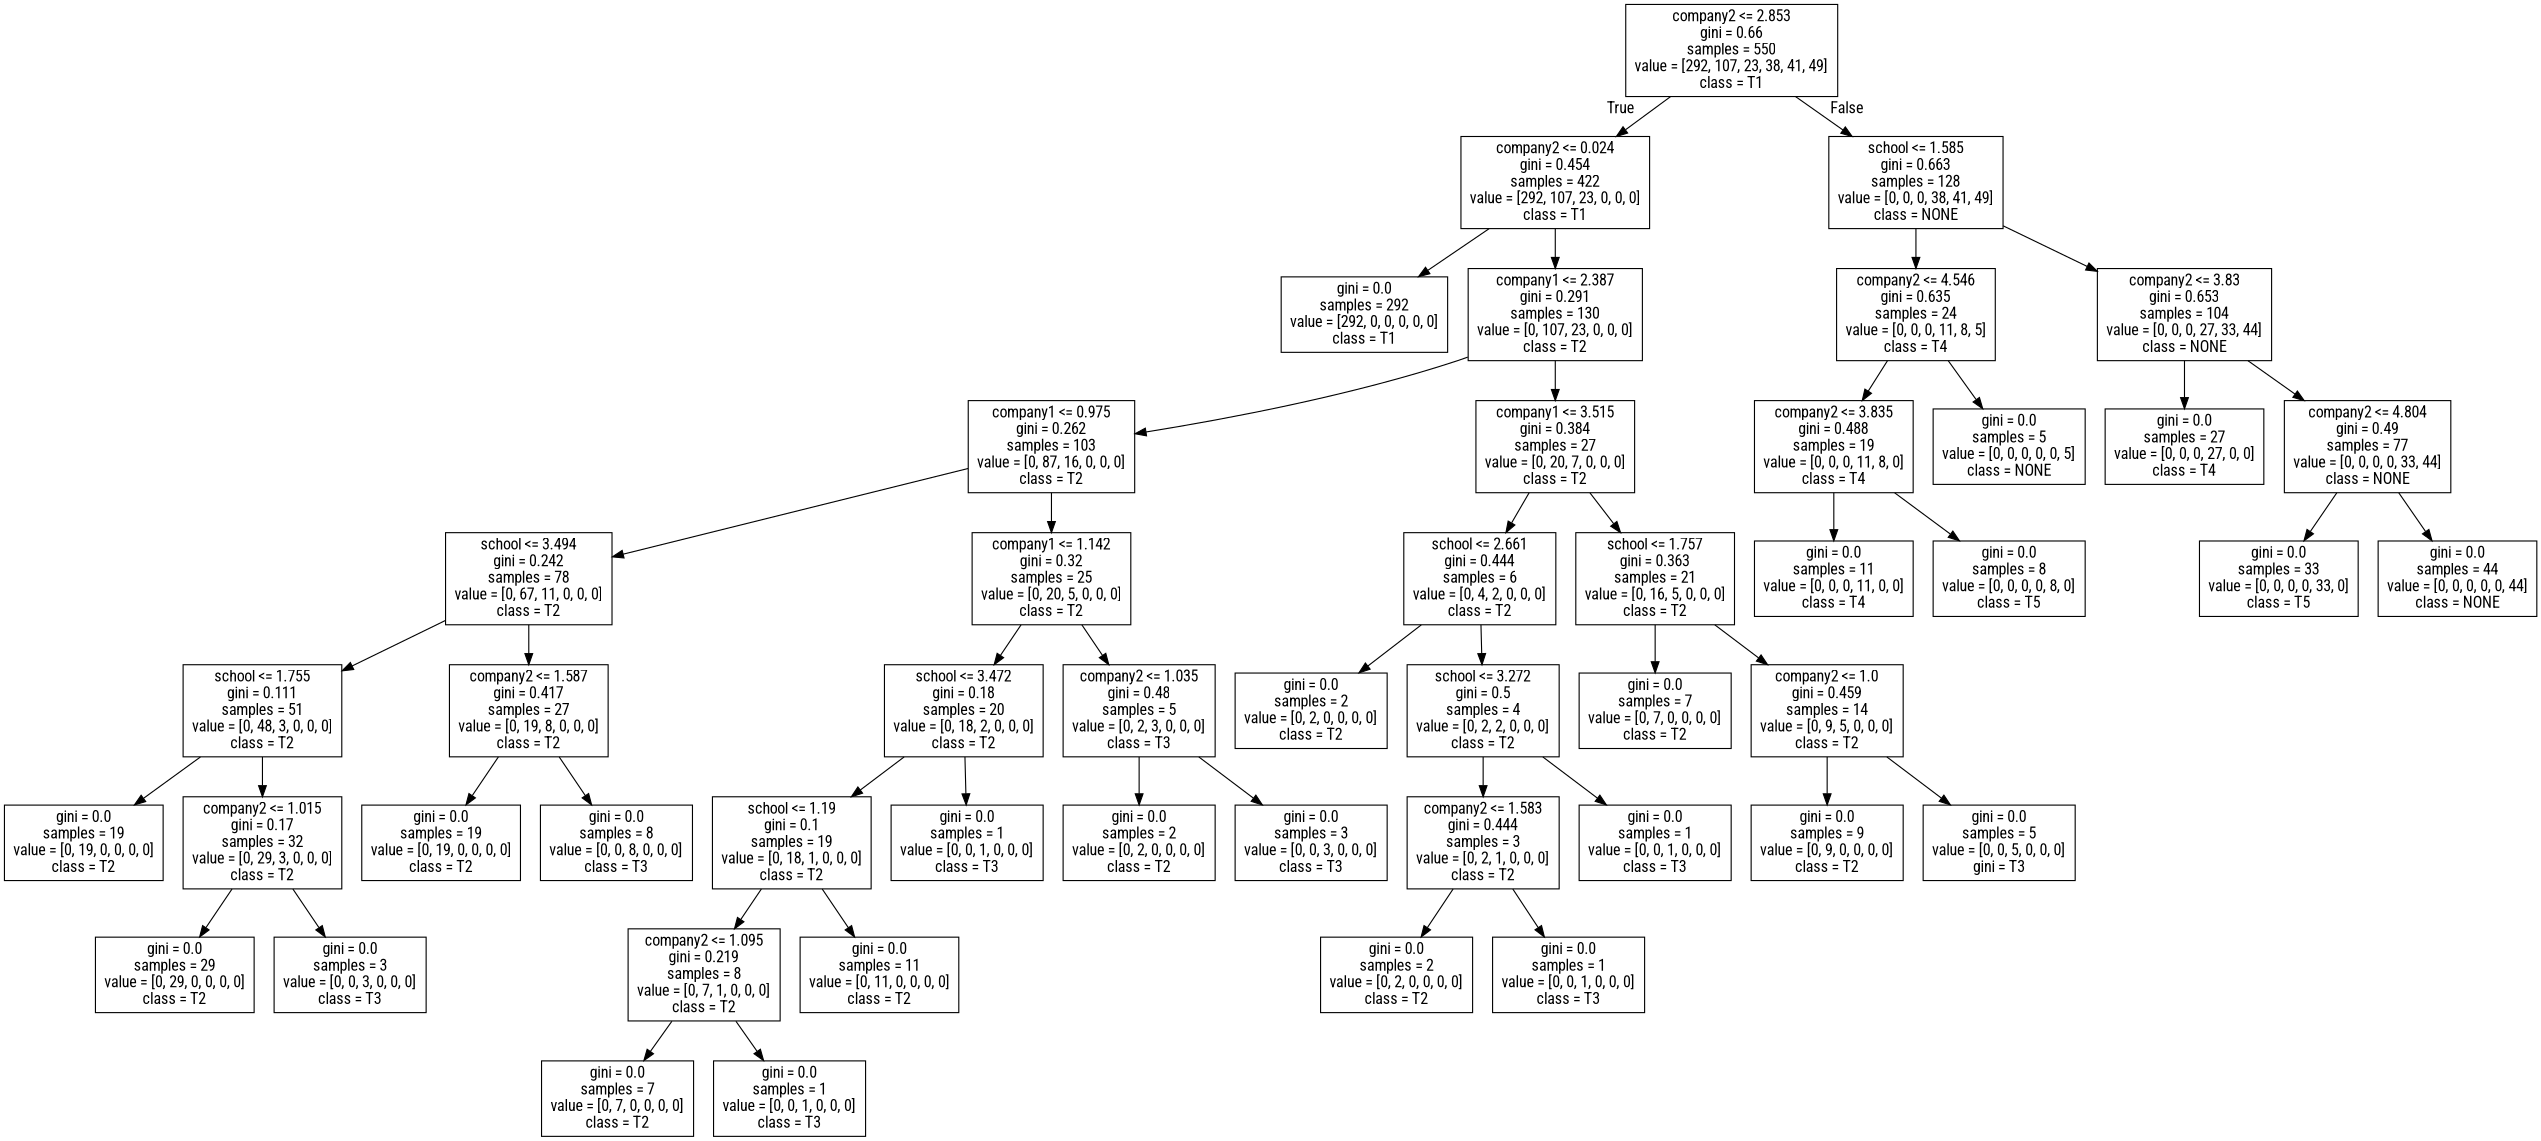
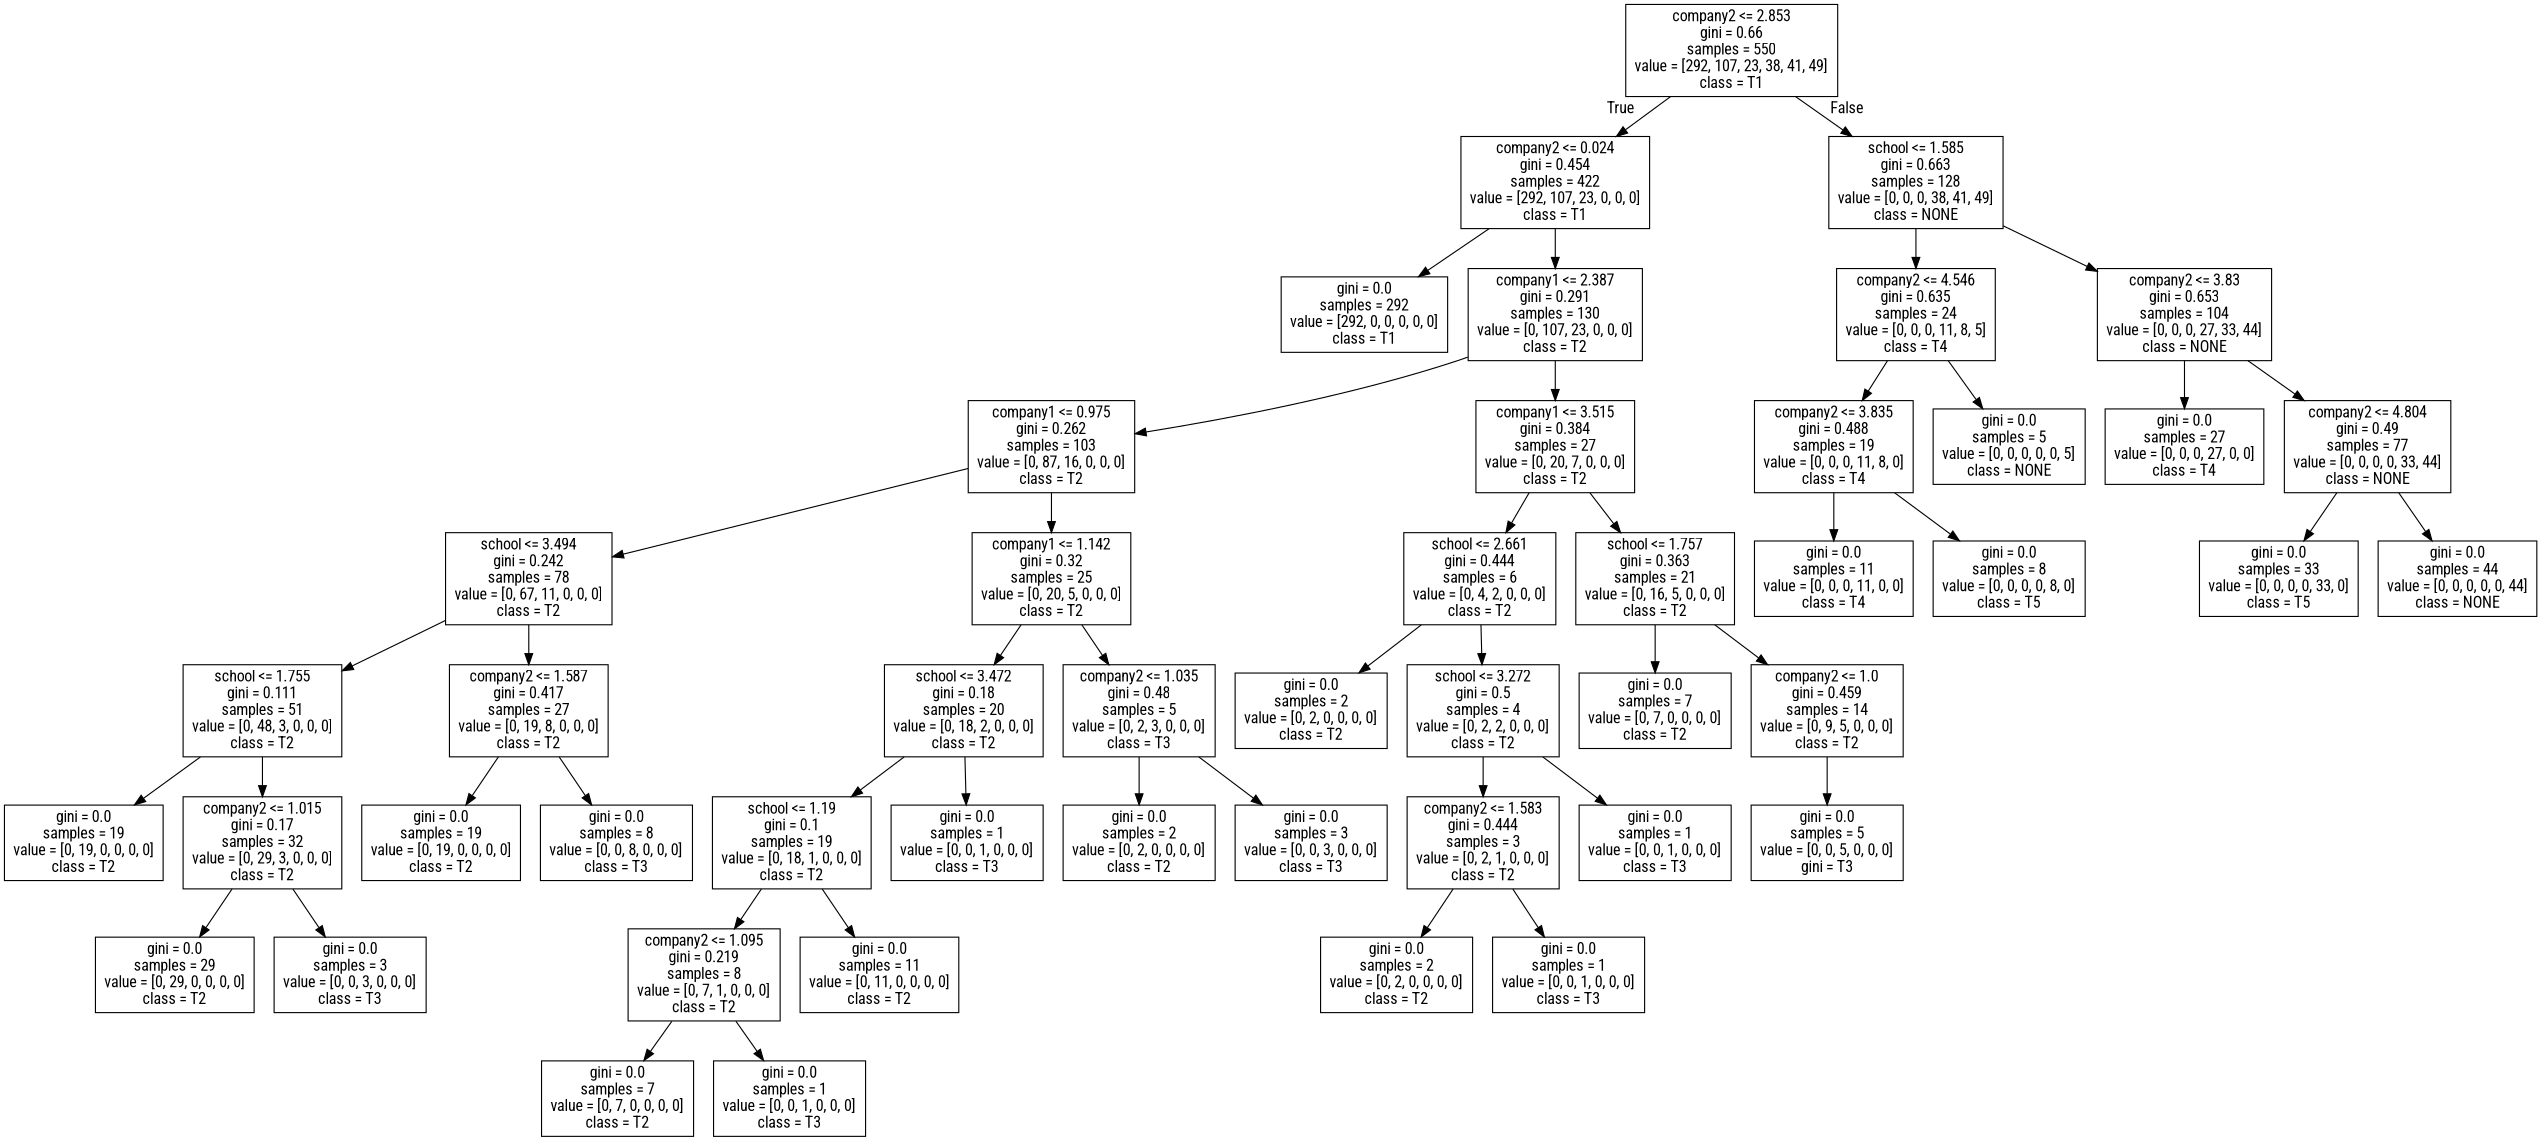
(1827, 843) -> none
